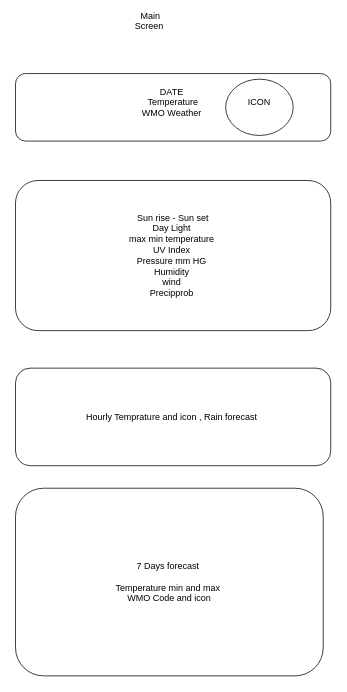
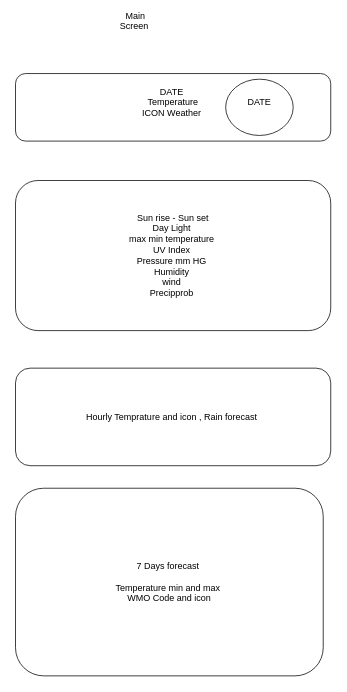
(150, 27) -> (135, 27)
(173, 108) -> (173, 108)
(259, 108) -> (259, 108)
